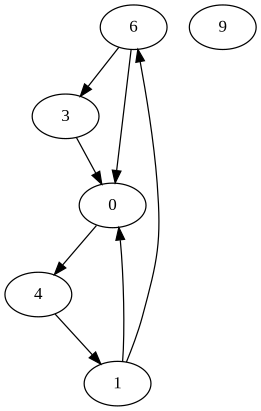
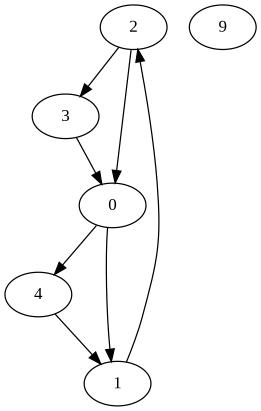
(134, 27) -> (134, 27)
(124, 301) -> (107, 288)
